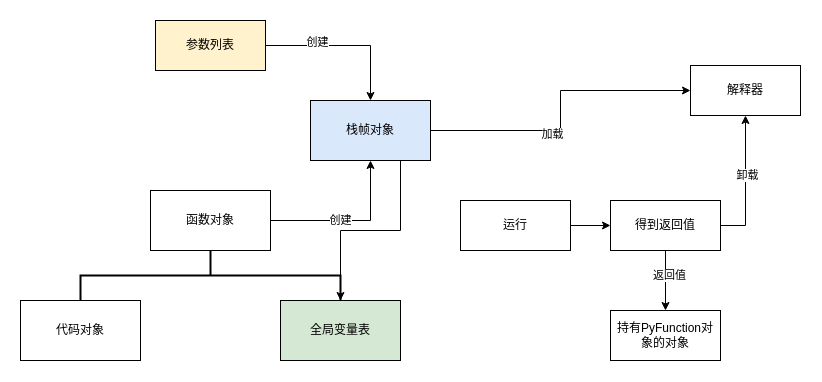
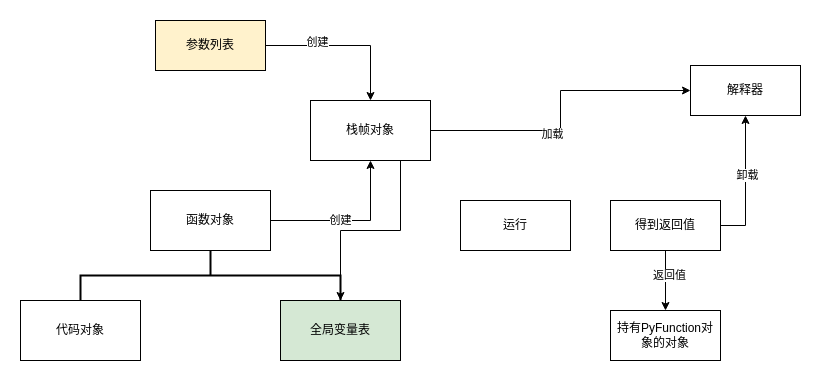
(371, 131) -> (371, 131)
(587, 226) -> none
